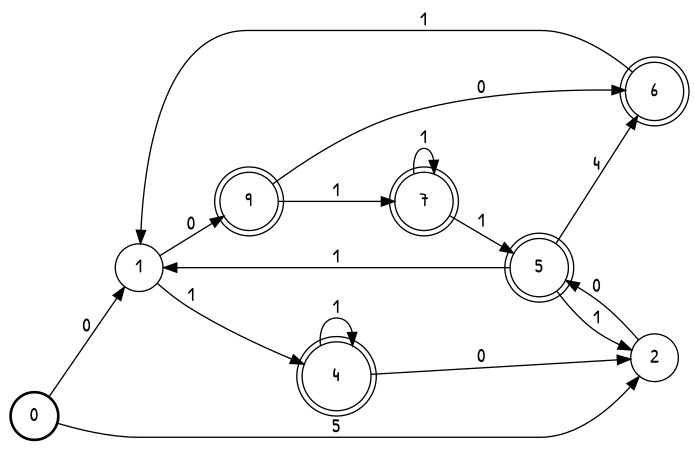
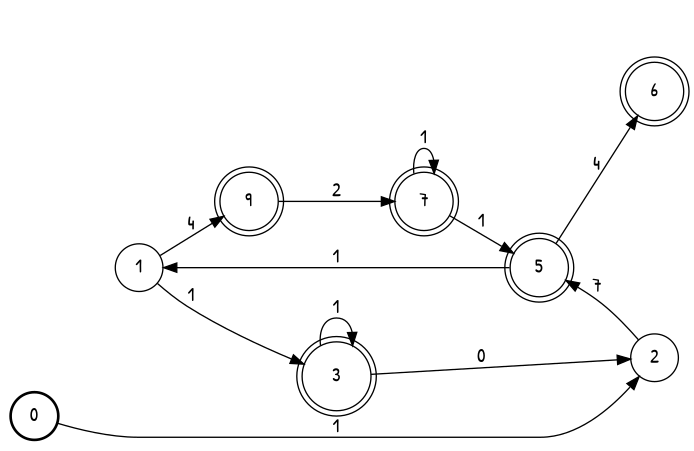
(322, 30) -> none
(433, 106) -> none
(337, 191) -> (337, 191)
(191, 225) -> (191, 225)
(597, 287) -> (597, 287)
(585, 322) -> none
(83, 347) -> none
(337, 376) -> (337, 376)
(337, 427) -> (337, 427)
